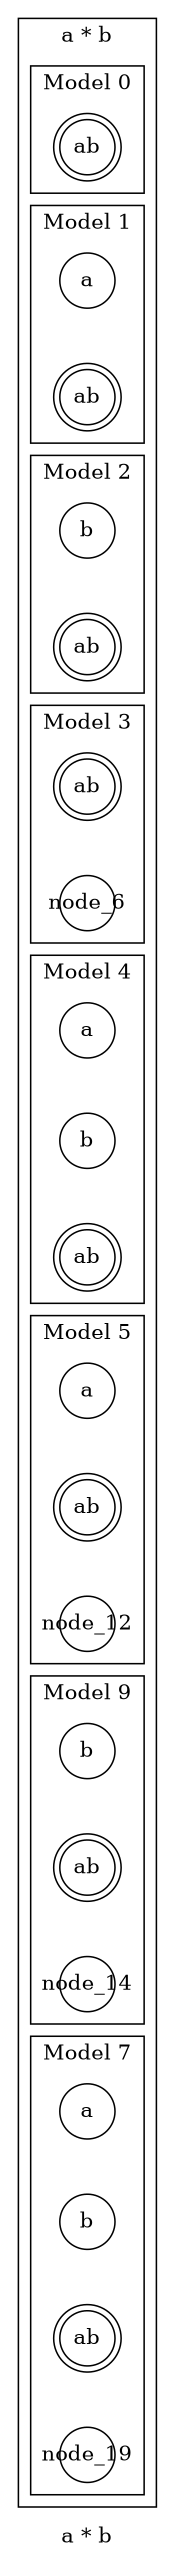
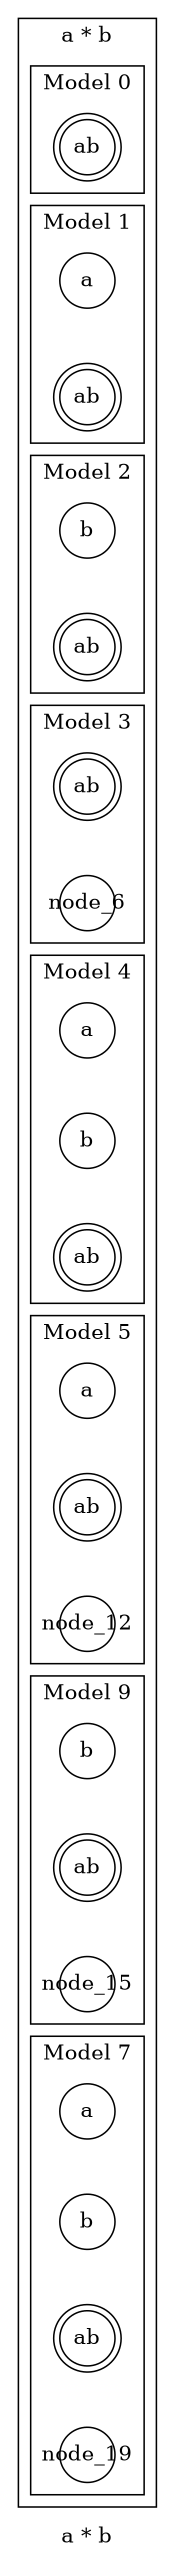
(87, 1984) -> (87, 1984)
